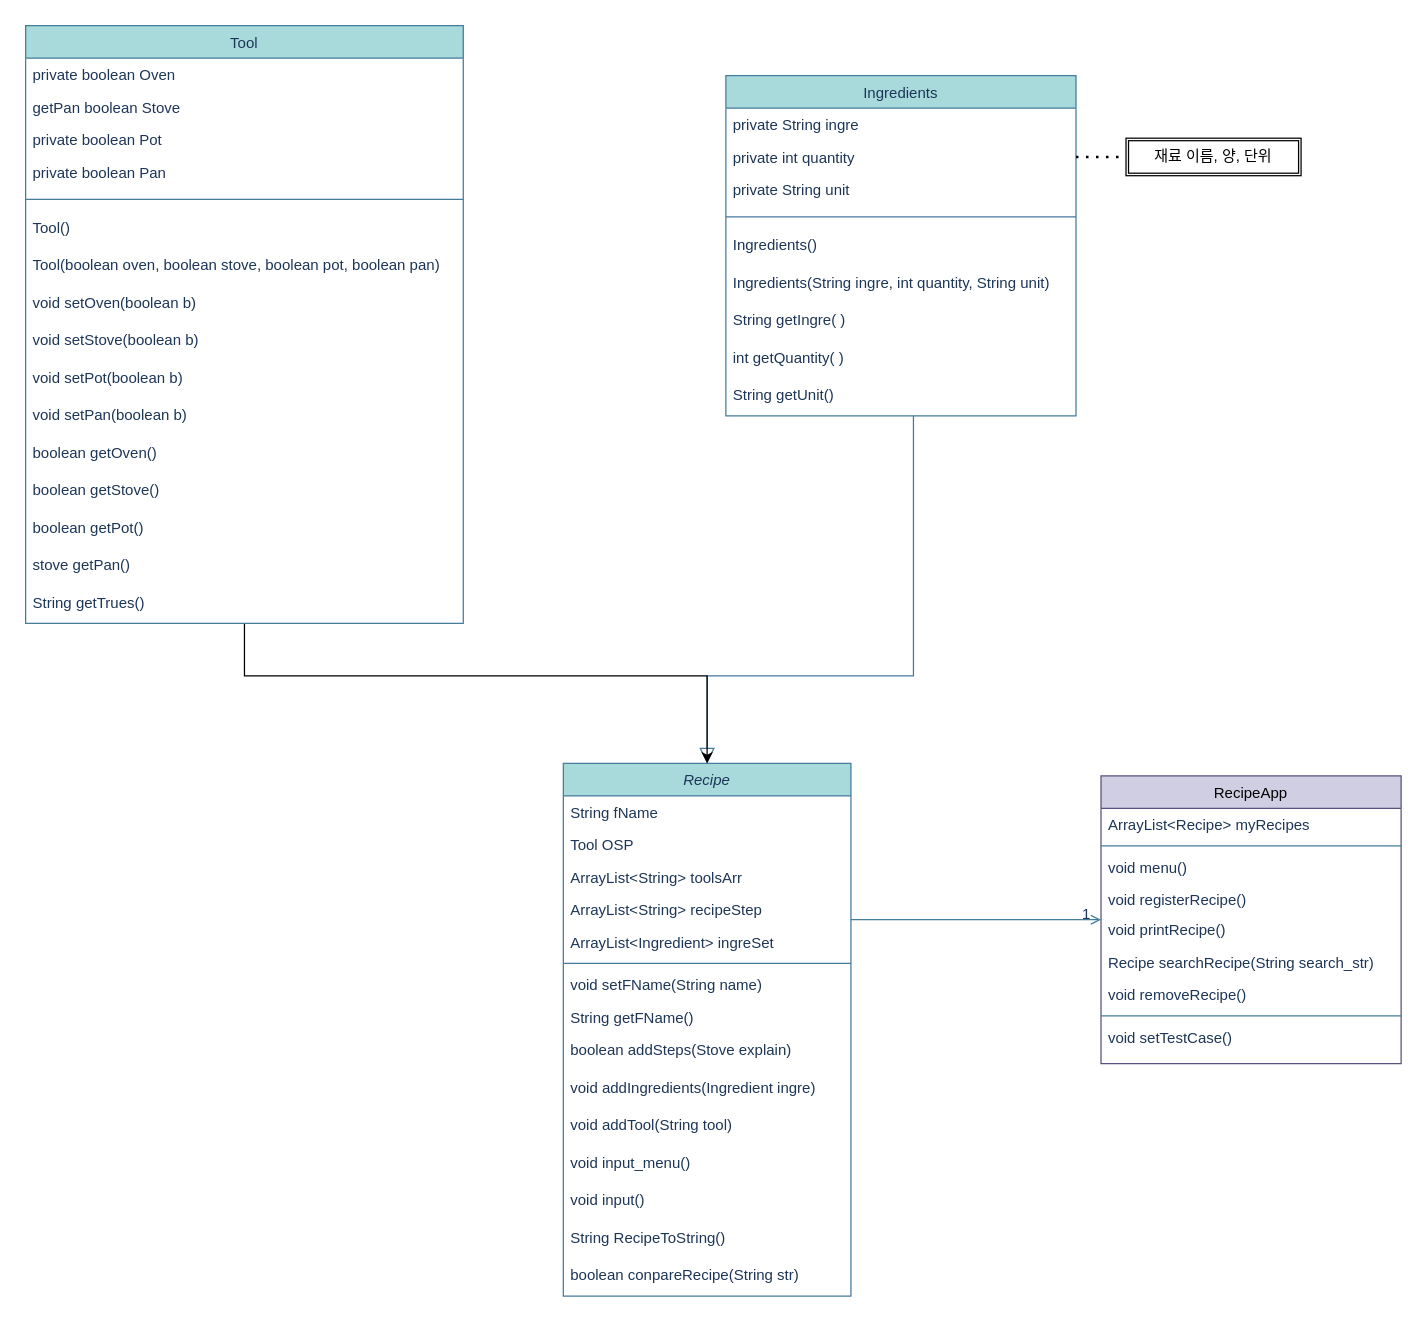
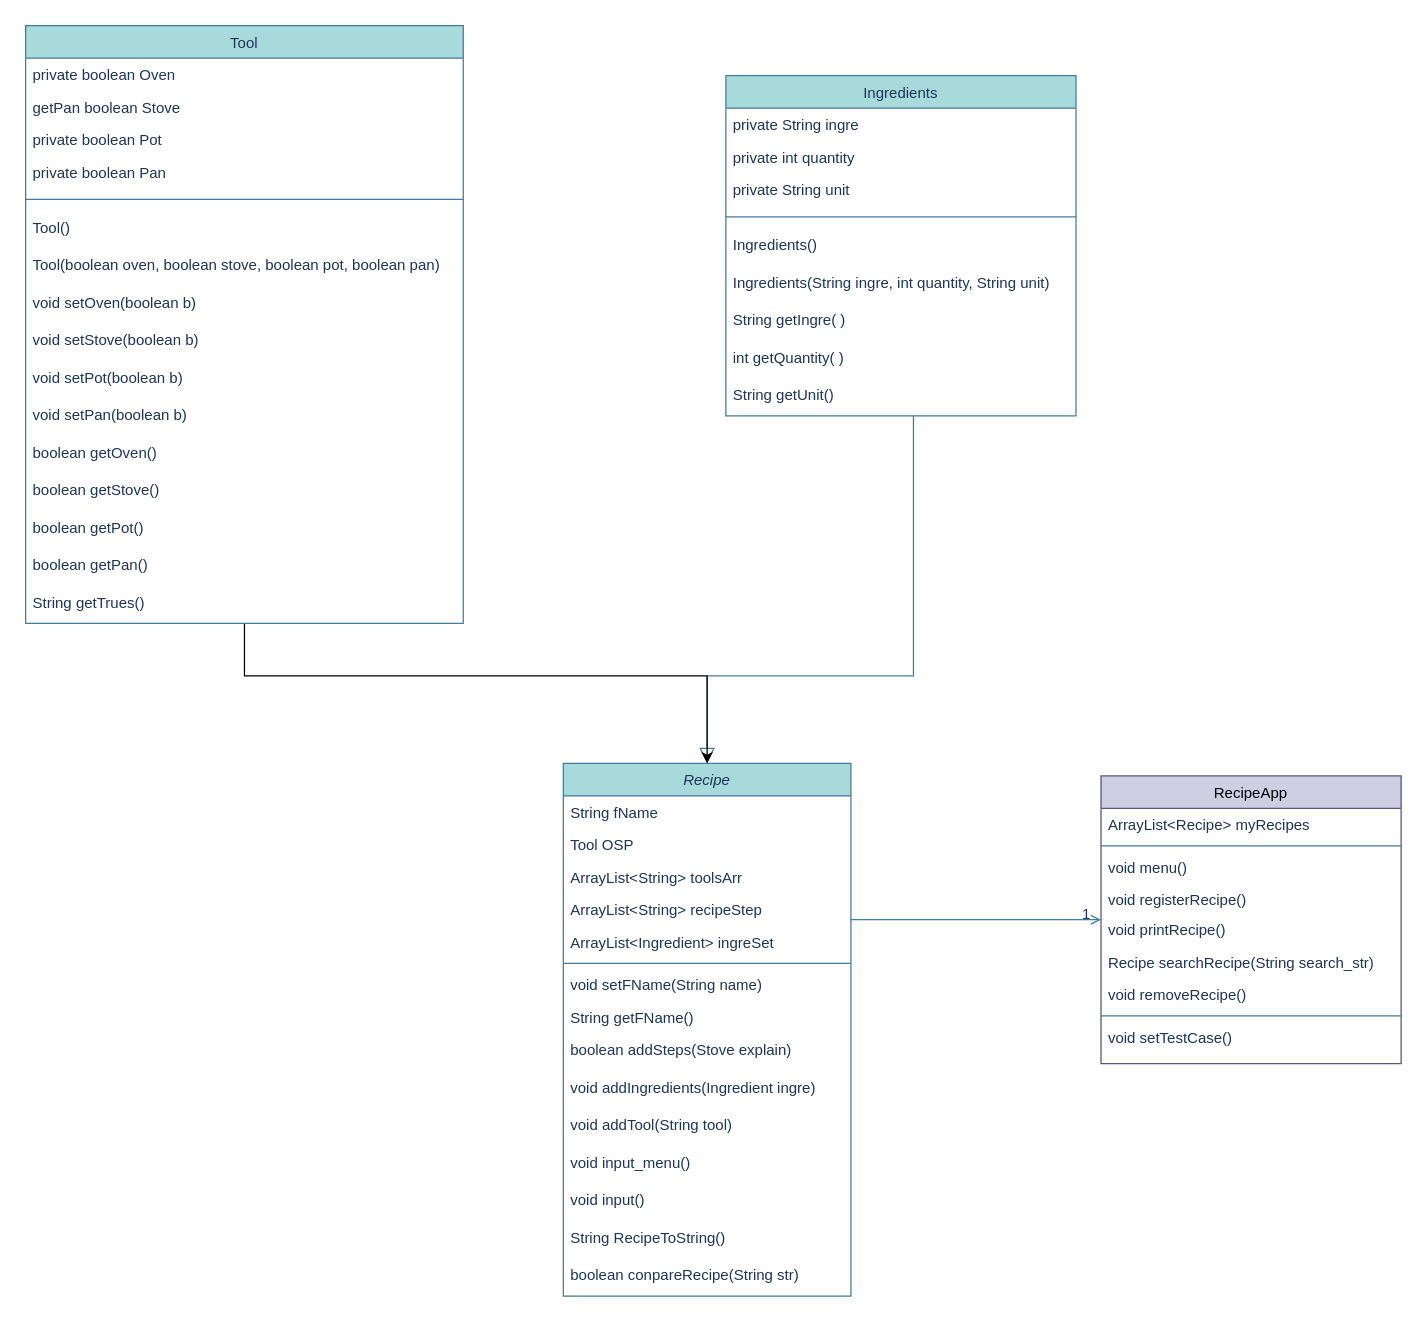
(1100, 157) -> none
(1213, 157) -> none
(90, 566) -> (96, 566)
